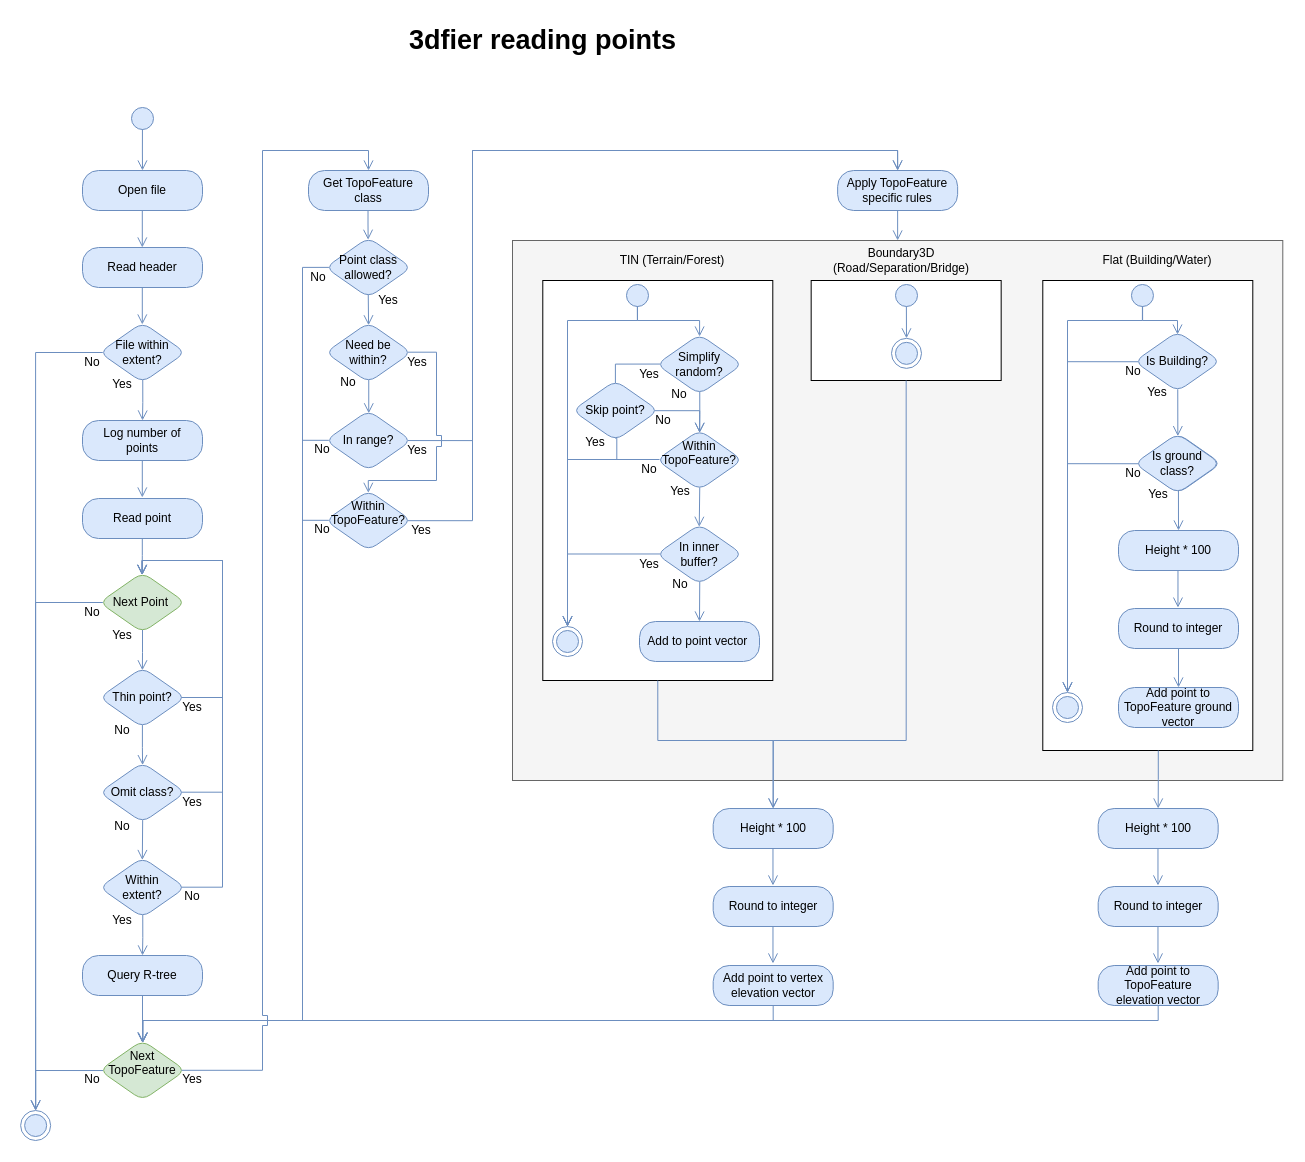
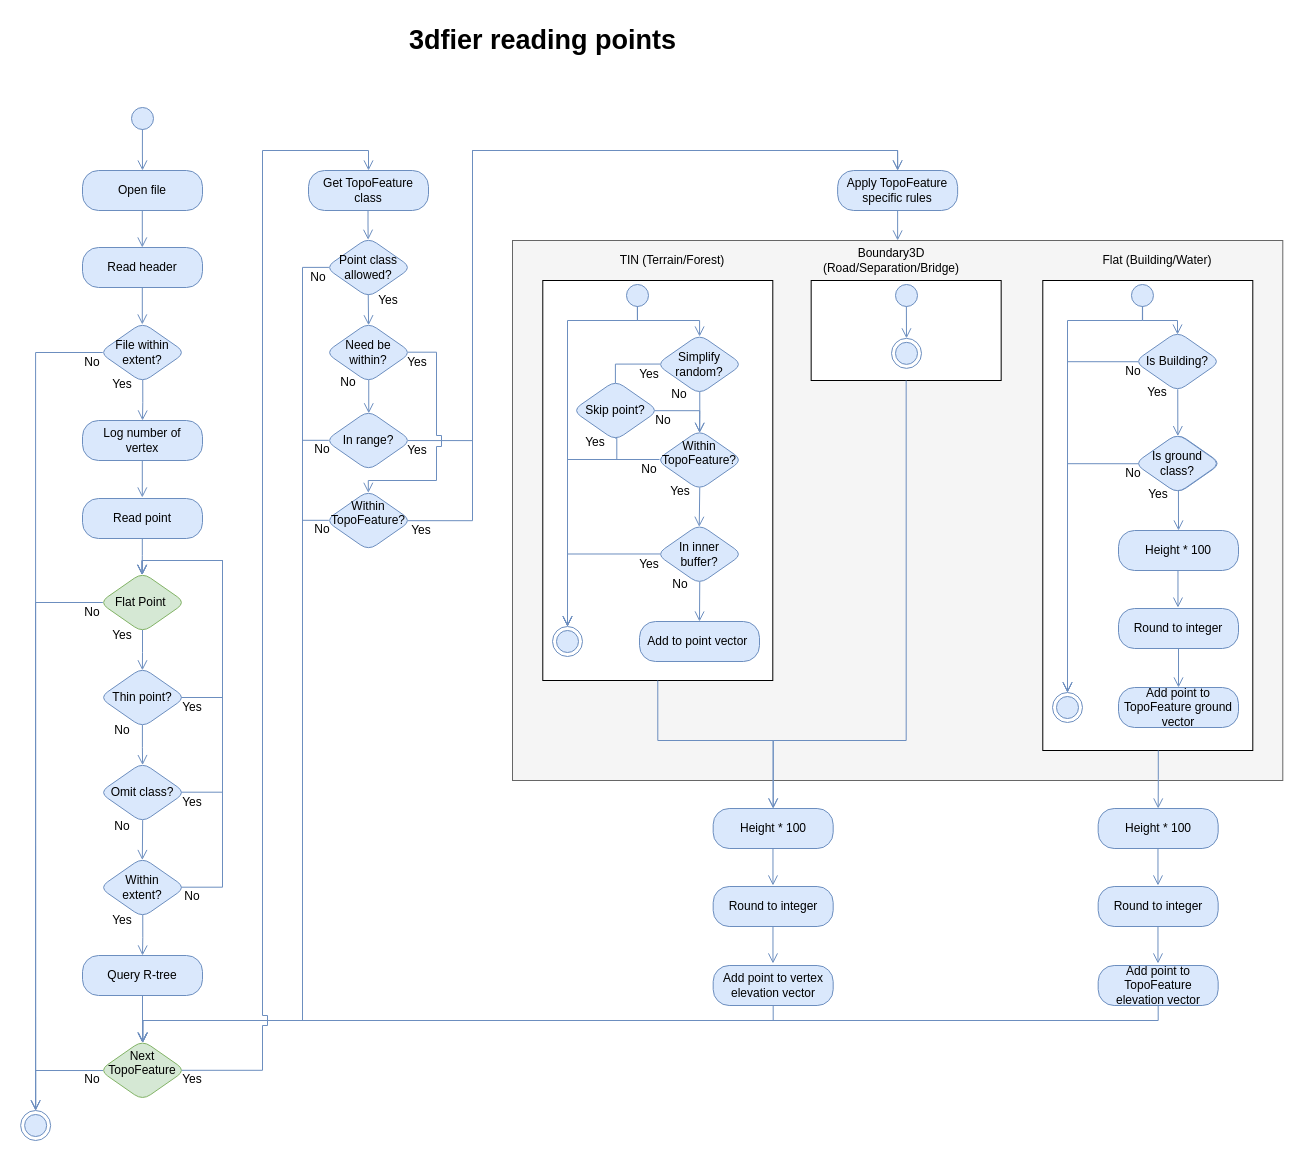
(901, 261) -> (891, 261)
(143, 441) -> (143, 441)
(143, 603) -> (143, 603)
